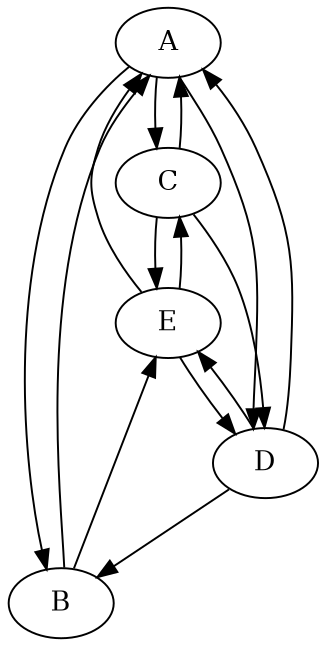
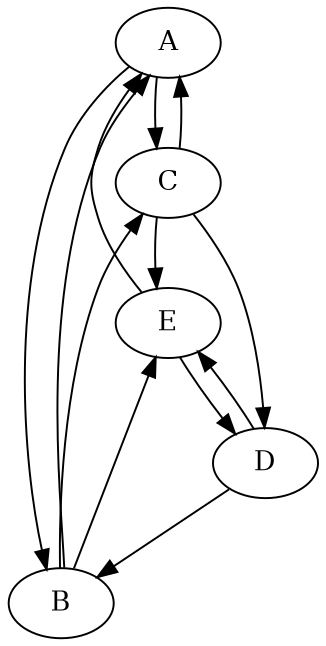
(251, 235) -> none
(289, 249) -> none
(181, 263) -> (72, 393)
